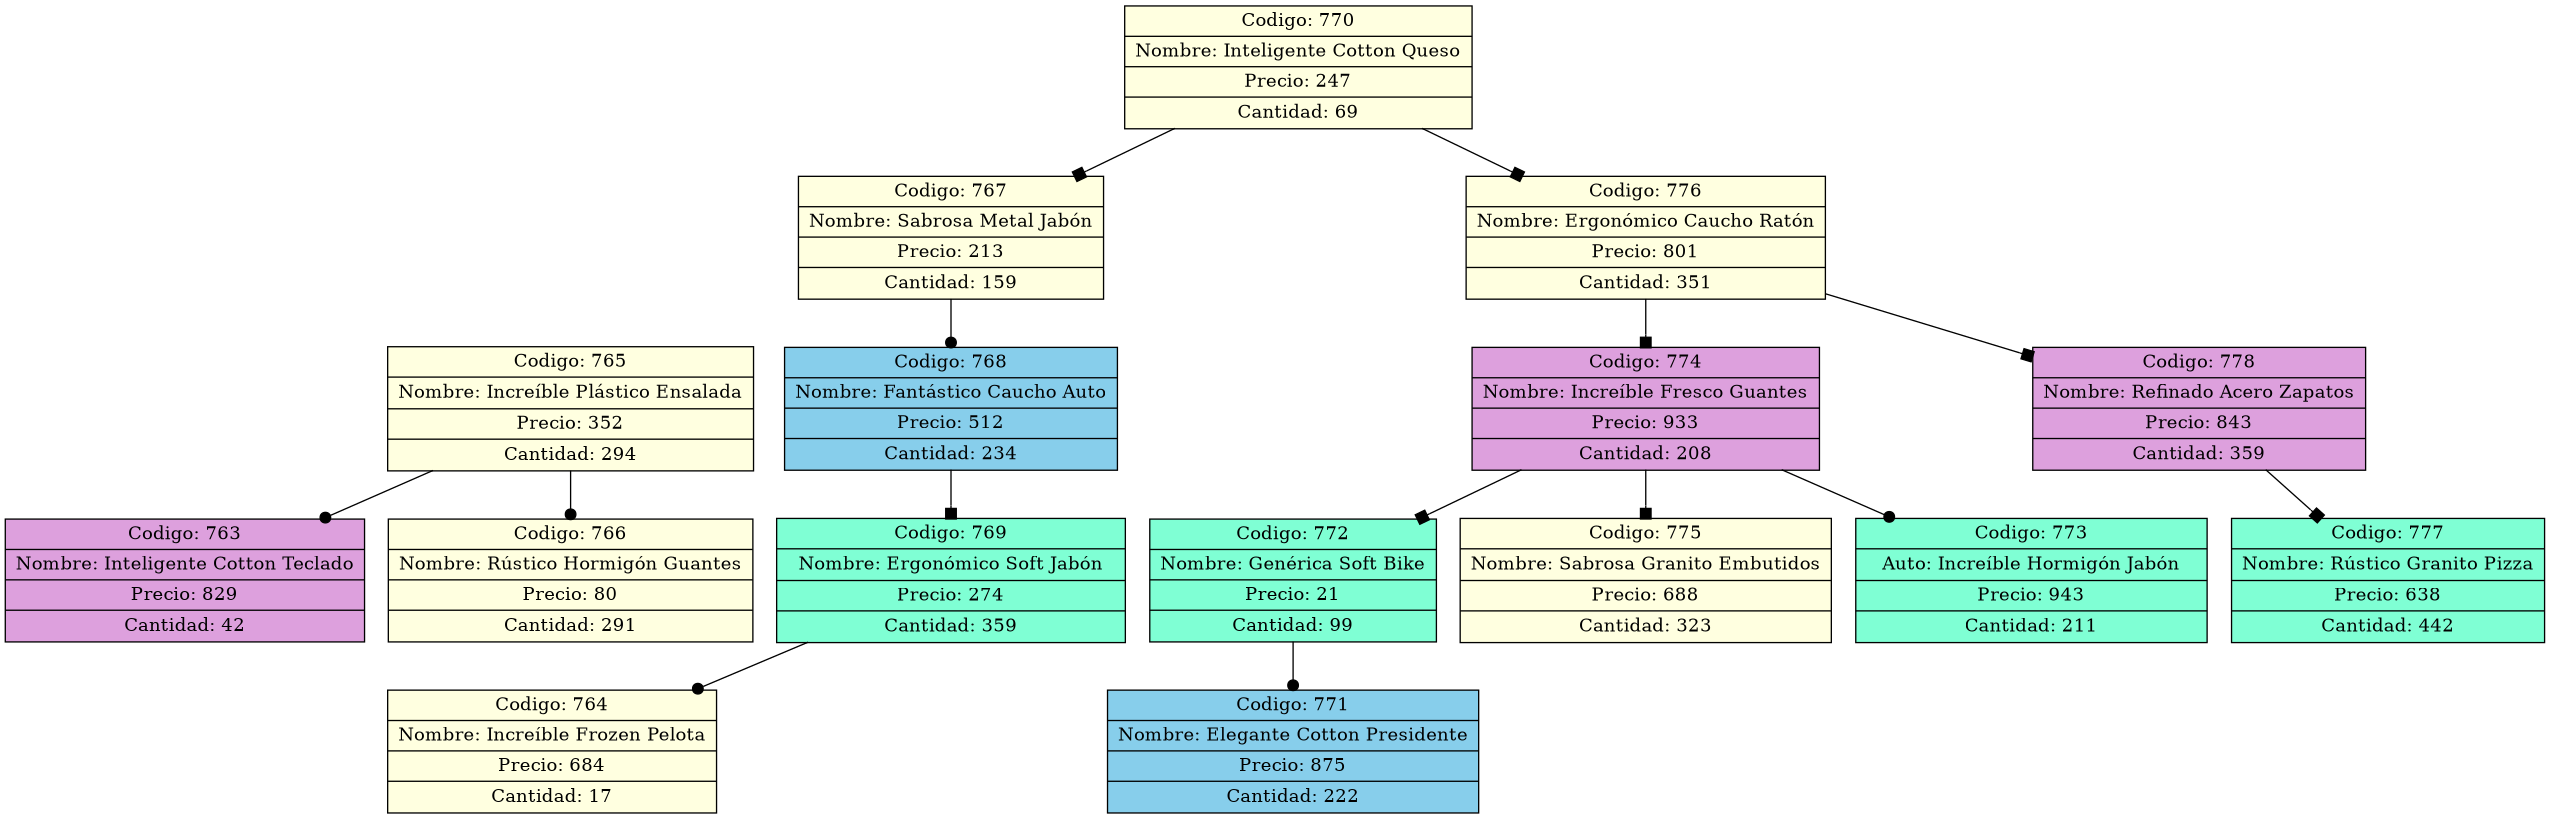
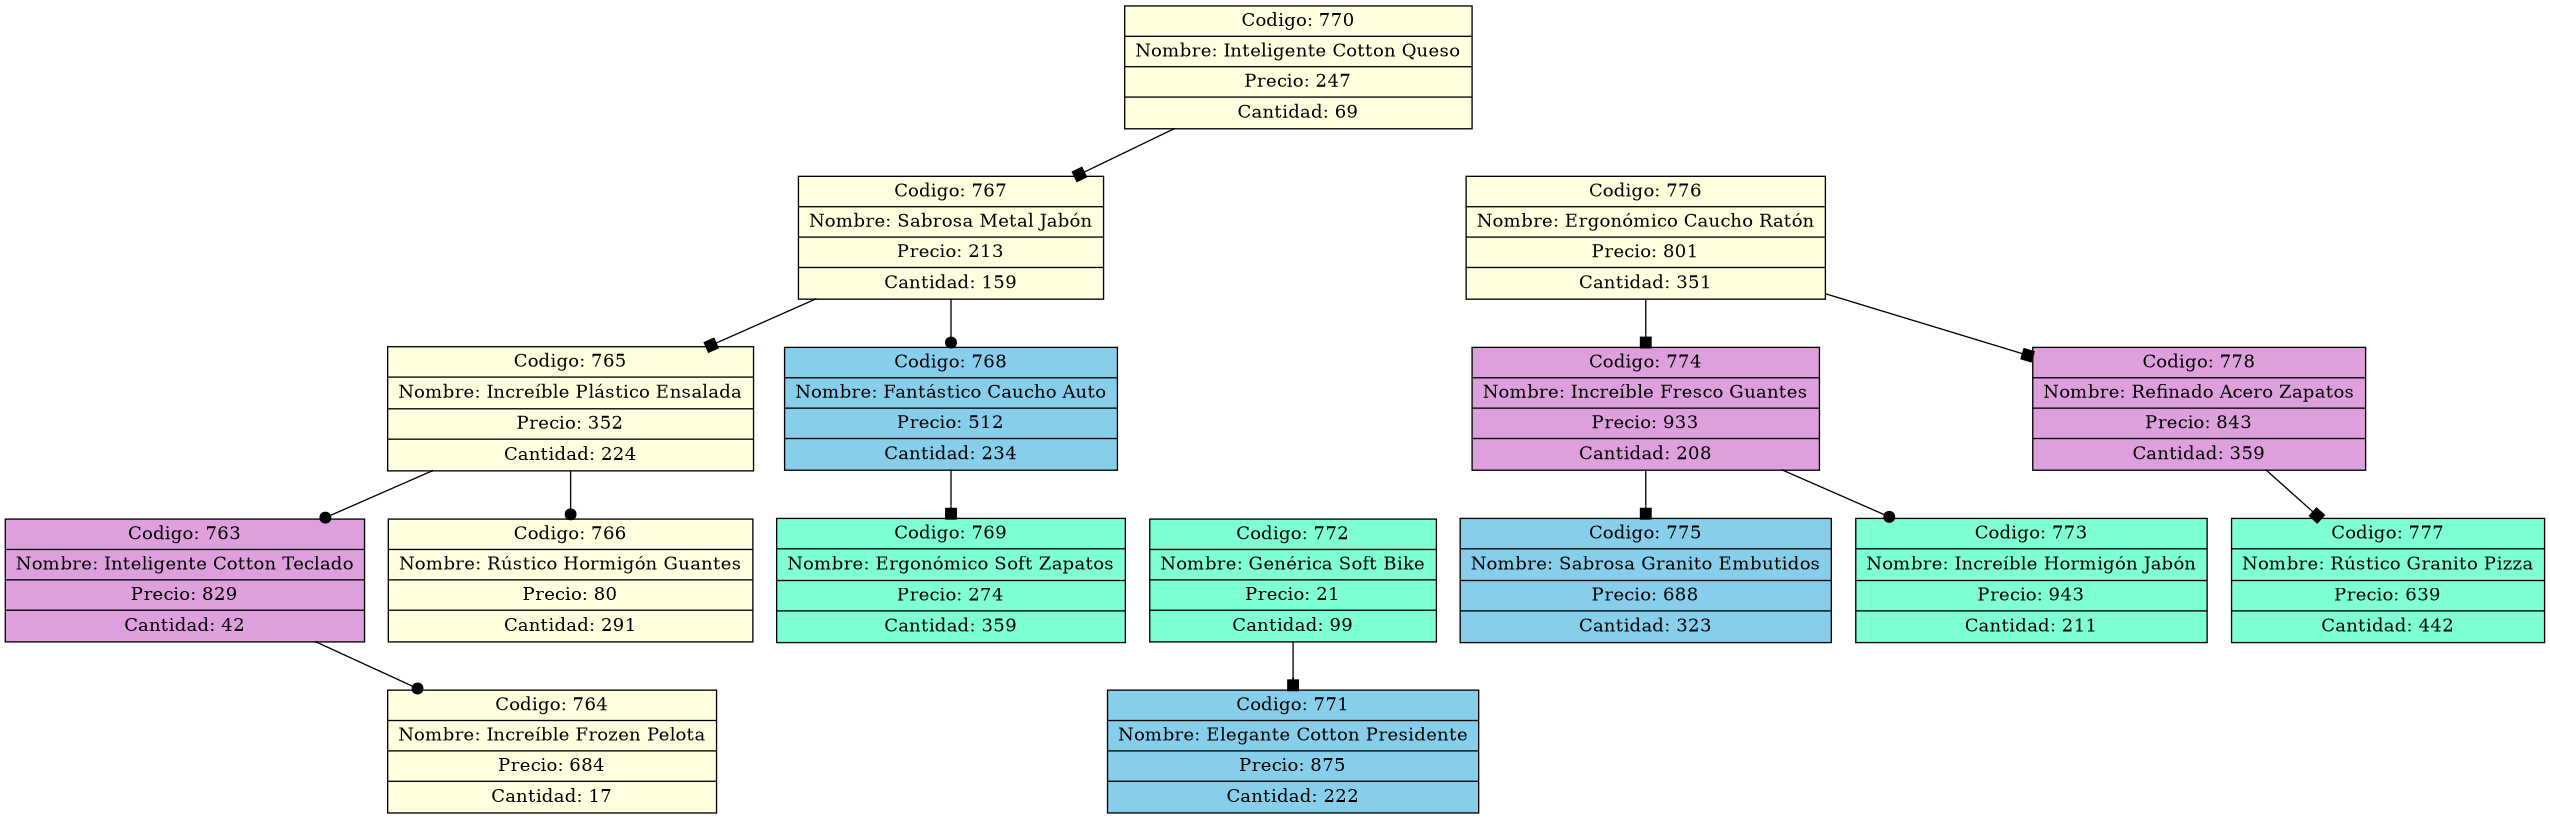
(1466, 150) -> none
none -> (767, 320)
(571, 454) -> (571, 454)
(1475, 492) -> none
(951, 564) -> (951, 564)
(2031, 564) -> (2031, 564)
(1646, 581) -> (1646, 581)
(2388, 595) -> (2388, 595)
(1293, 661) -> (1293, 661)
(756, 664) -> (364, 664)
